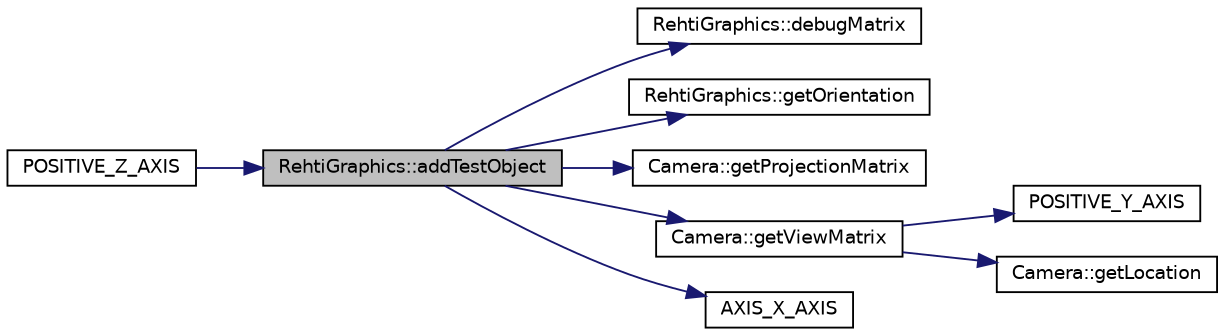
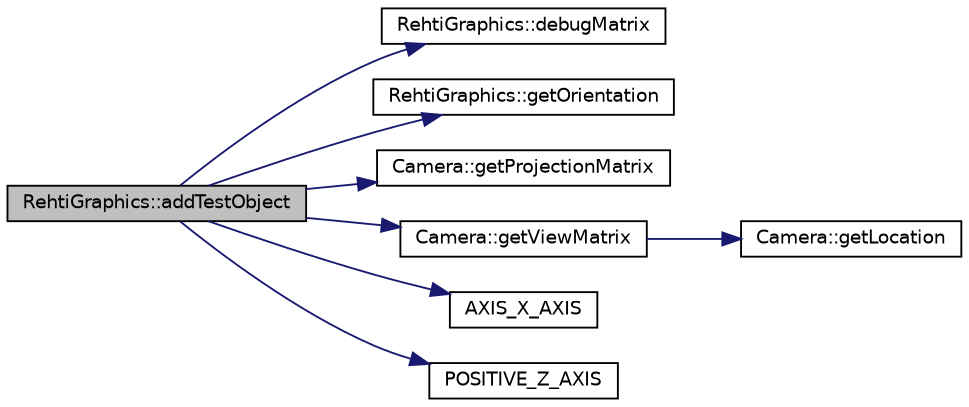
(220, 168) -> (290, 300)
(1107, 203) -> none
